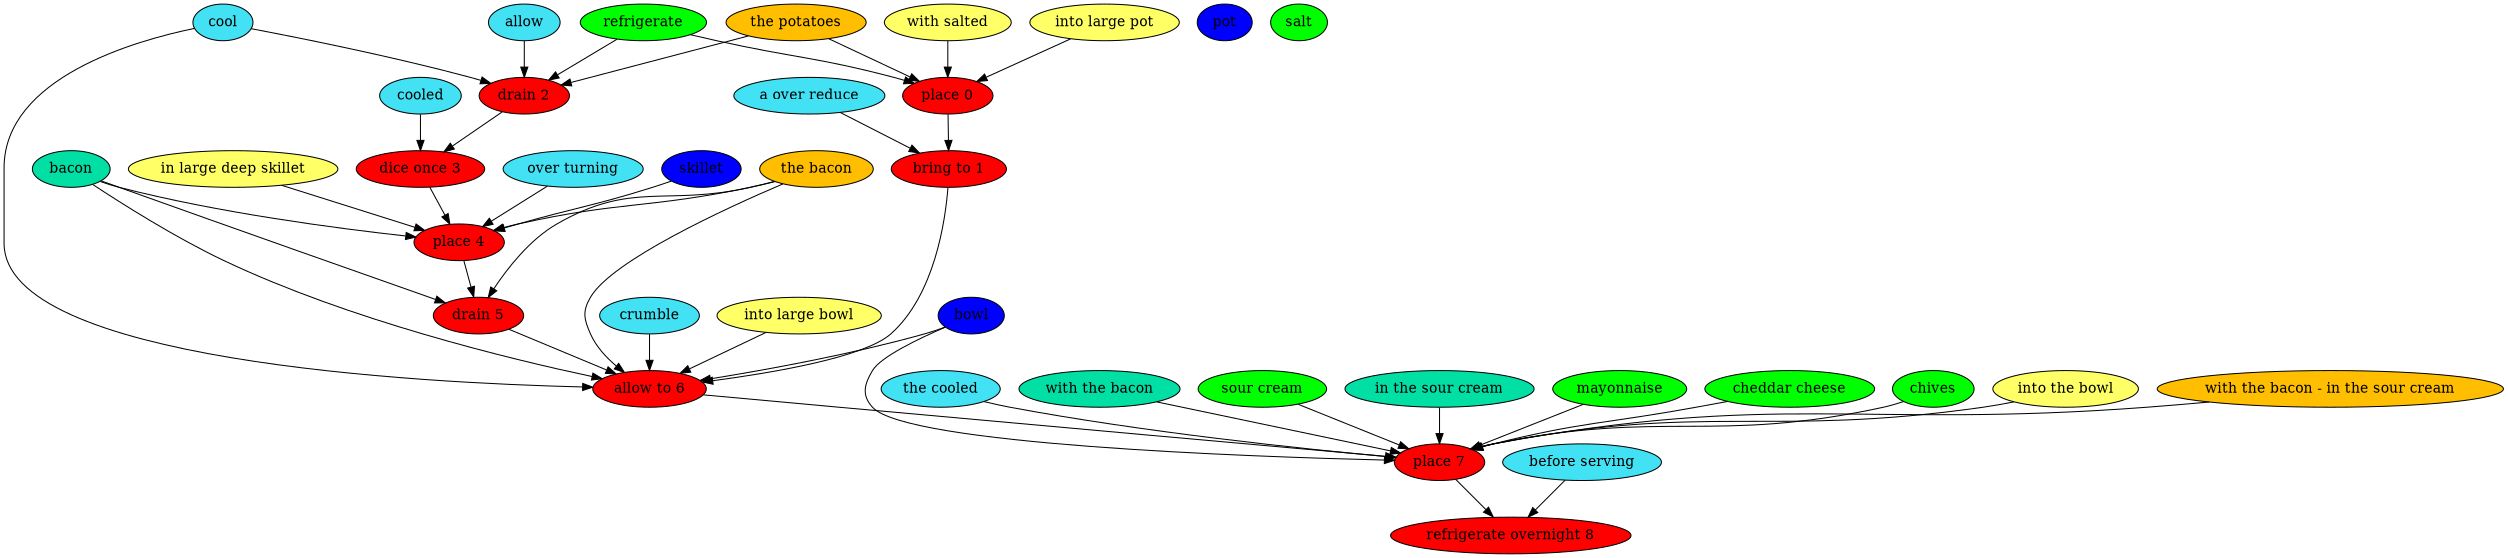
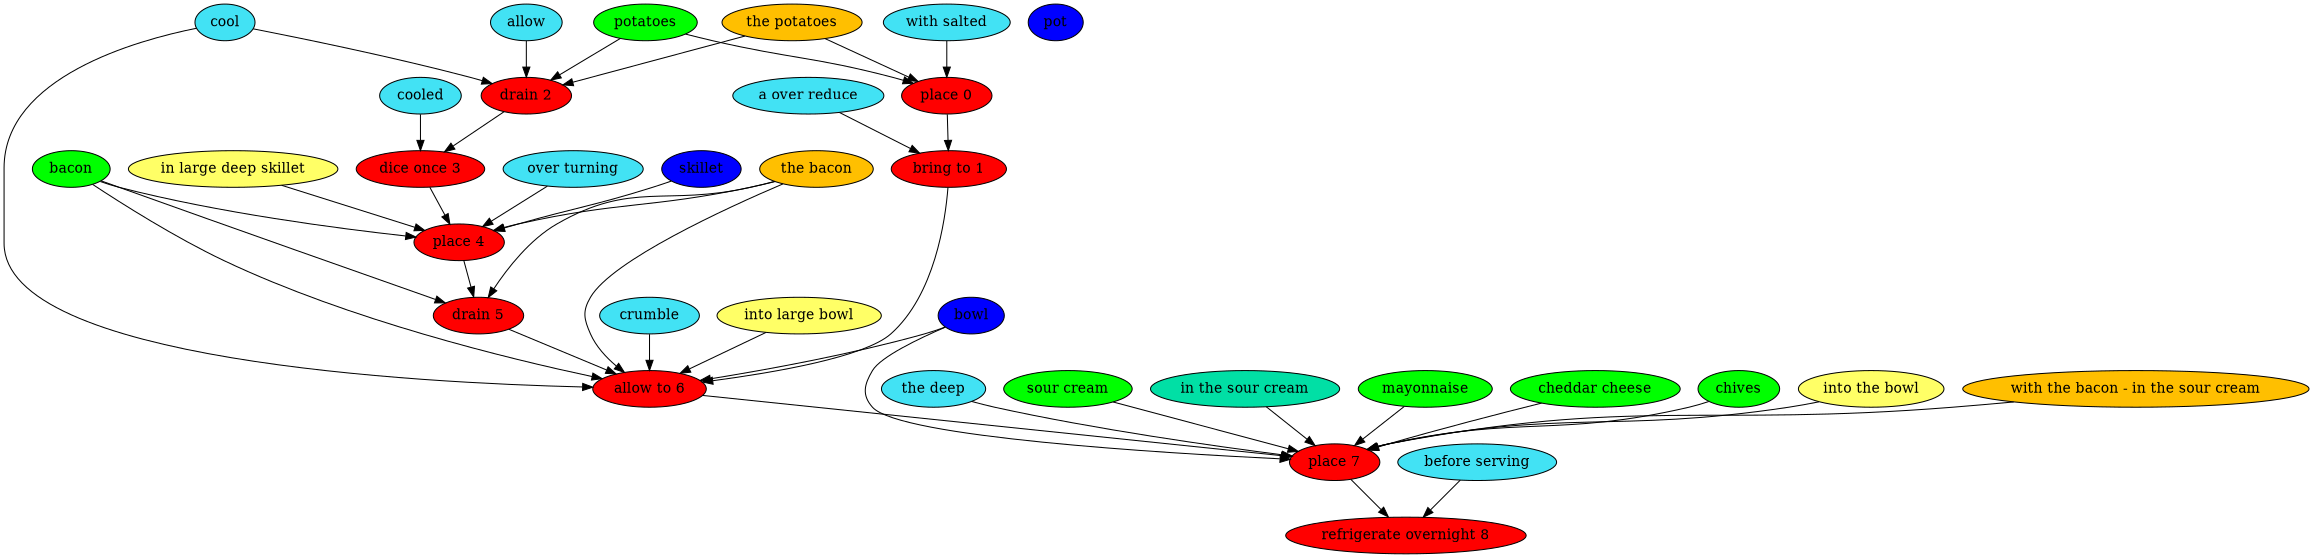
(643, 22) -> (645, 22)
(948, 22) -> (947, 22)
(1105, 22) -> none
(1299, 22) -> none
(71, 169) -> (71, 169)
(941, 389) -> (934, 389)
(1100, 389) -> none
